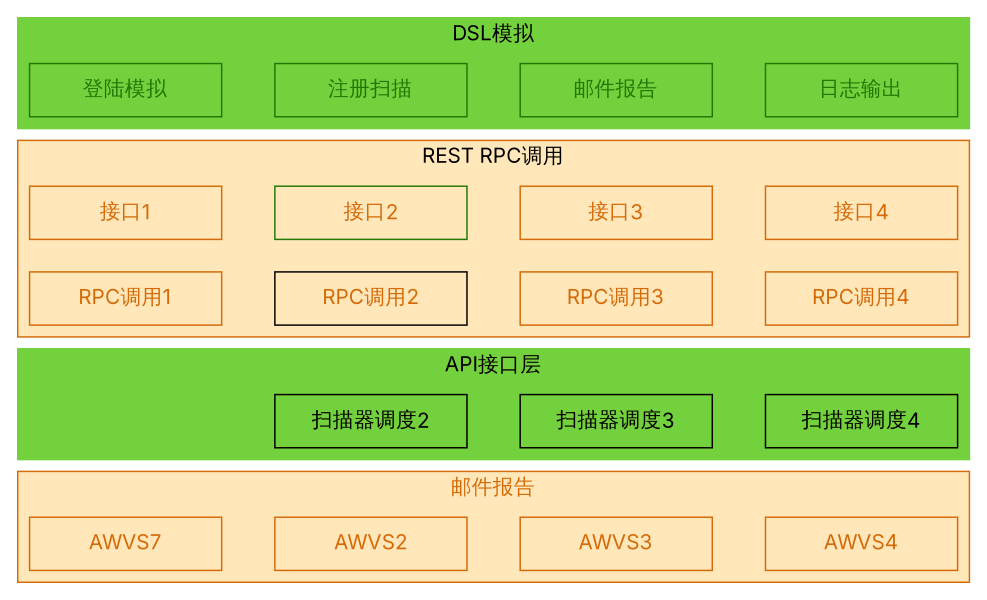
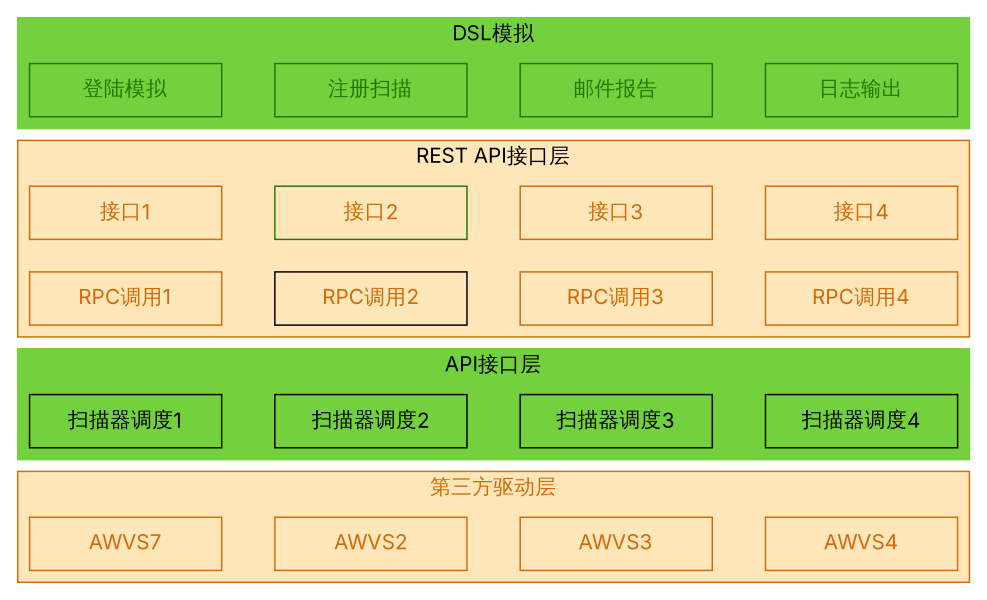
(494, 157) -> (494, 157)
none -> (126, 421)
(494, 488) -> (494, 488)
